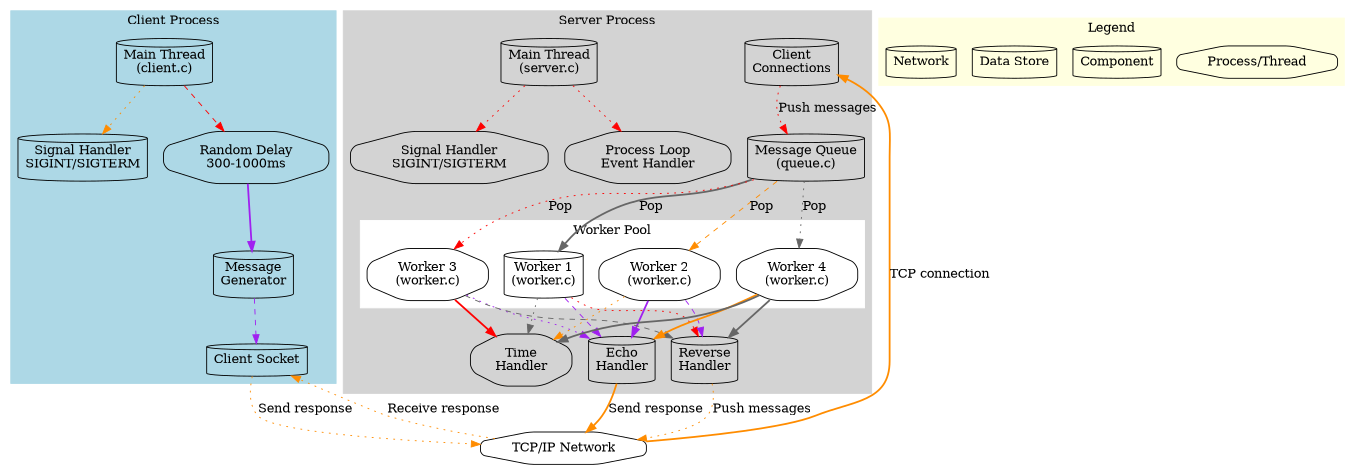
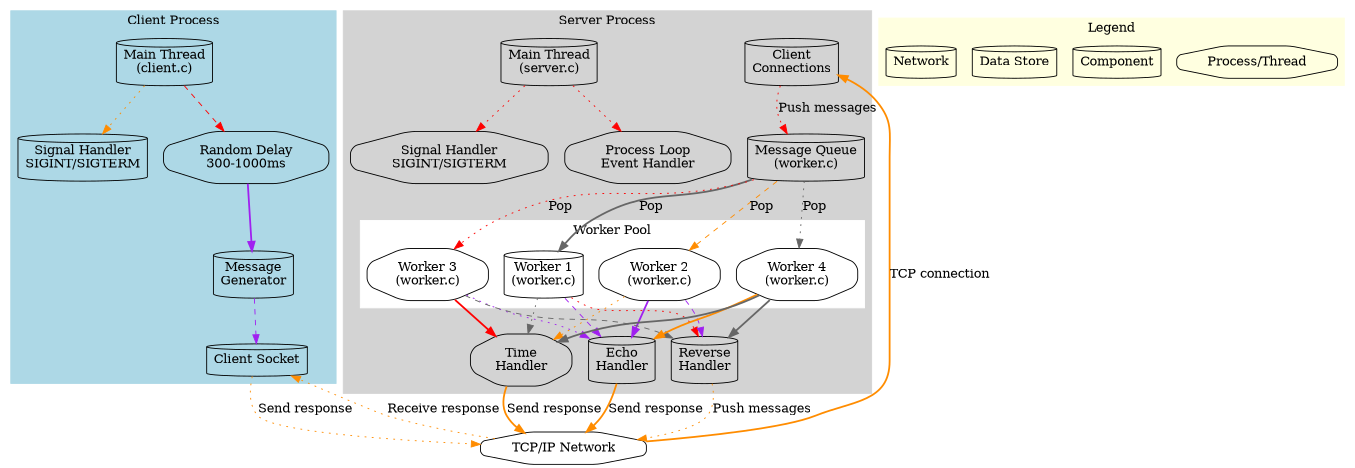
(806, 158) -> (806, 158)
none -> (504, 409)
